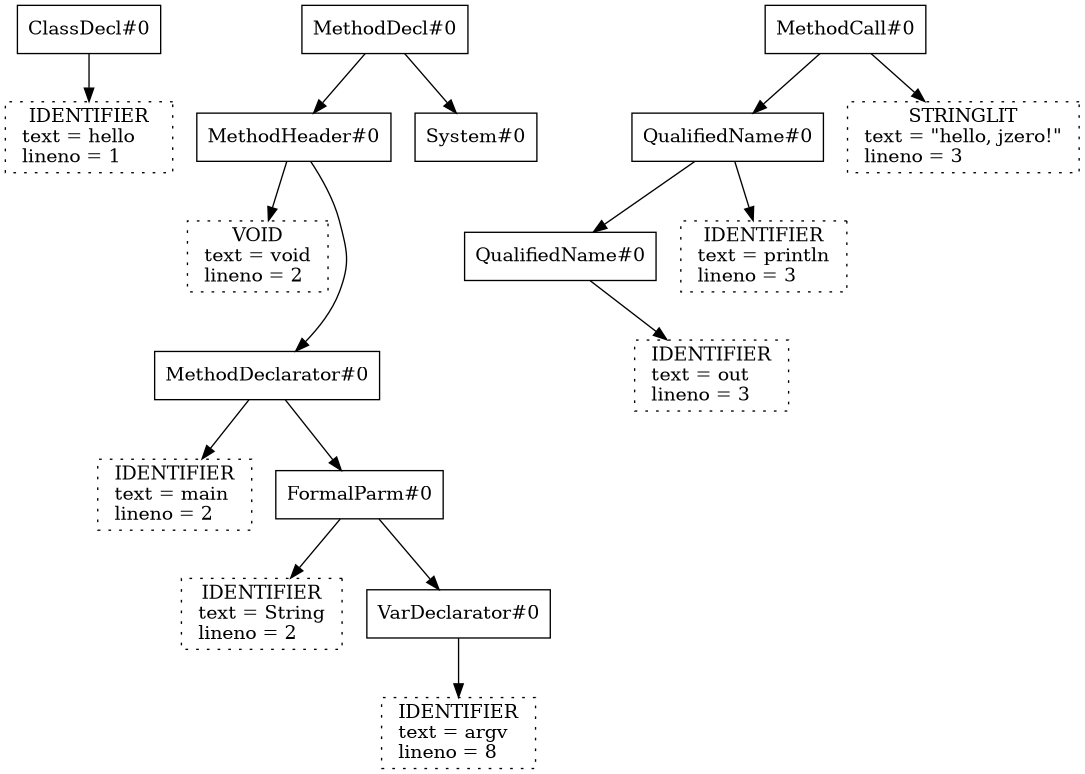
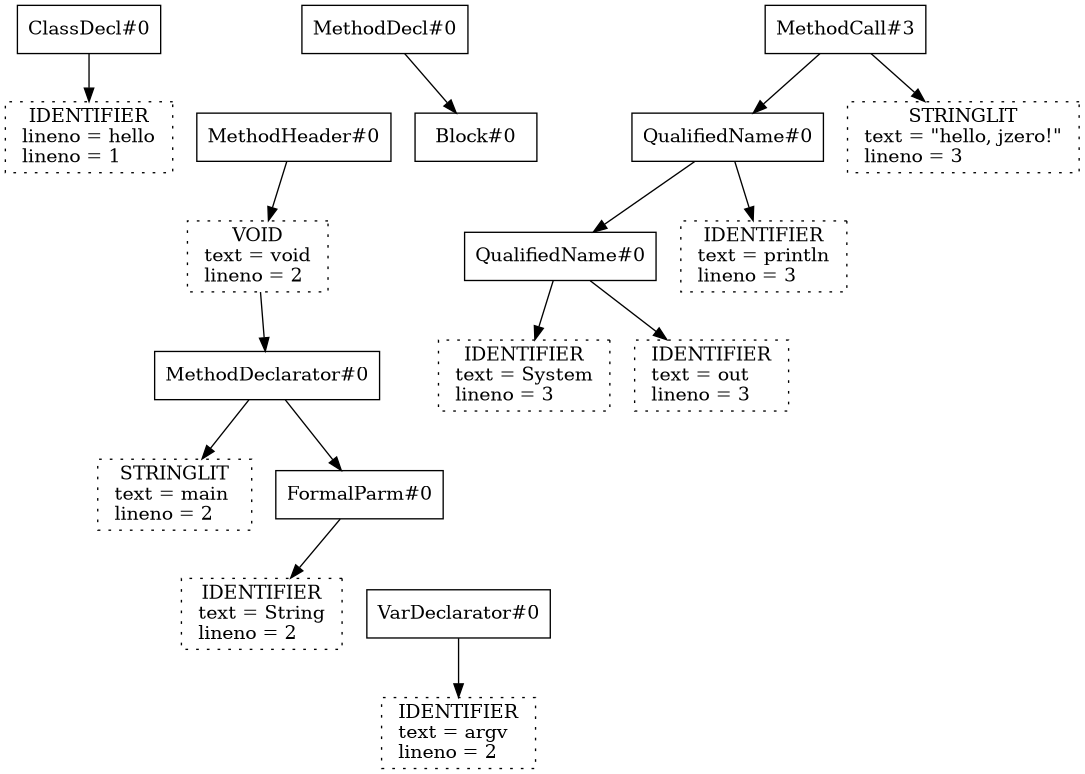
(846, 29) -> (846, 29)
(344, 78) -> none
(89, 137) -> (89, 137)
(476, 137) -> (476, 137)
(346, 254) -> (262, 315)
none -> (524, 376)
(175, 495) -> (175, 495)
(404, 549) -> none
(459, 733) -> (459, 733)
